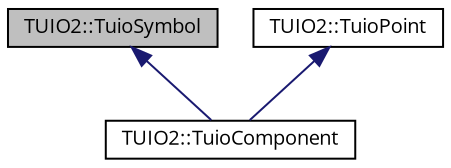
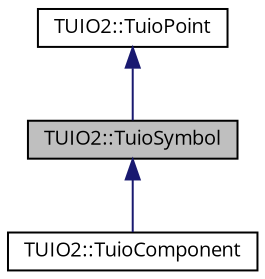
(282, 90) -> (133, 94)
